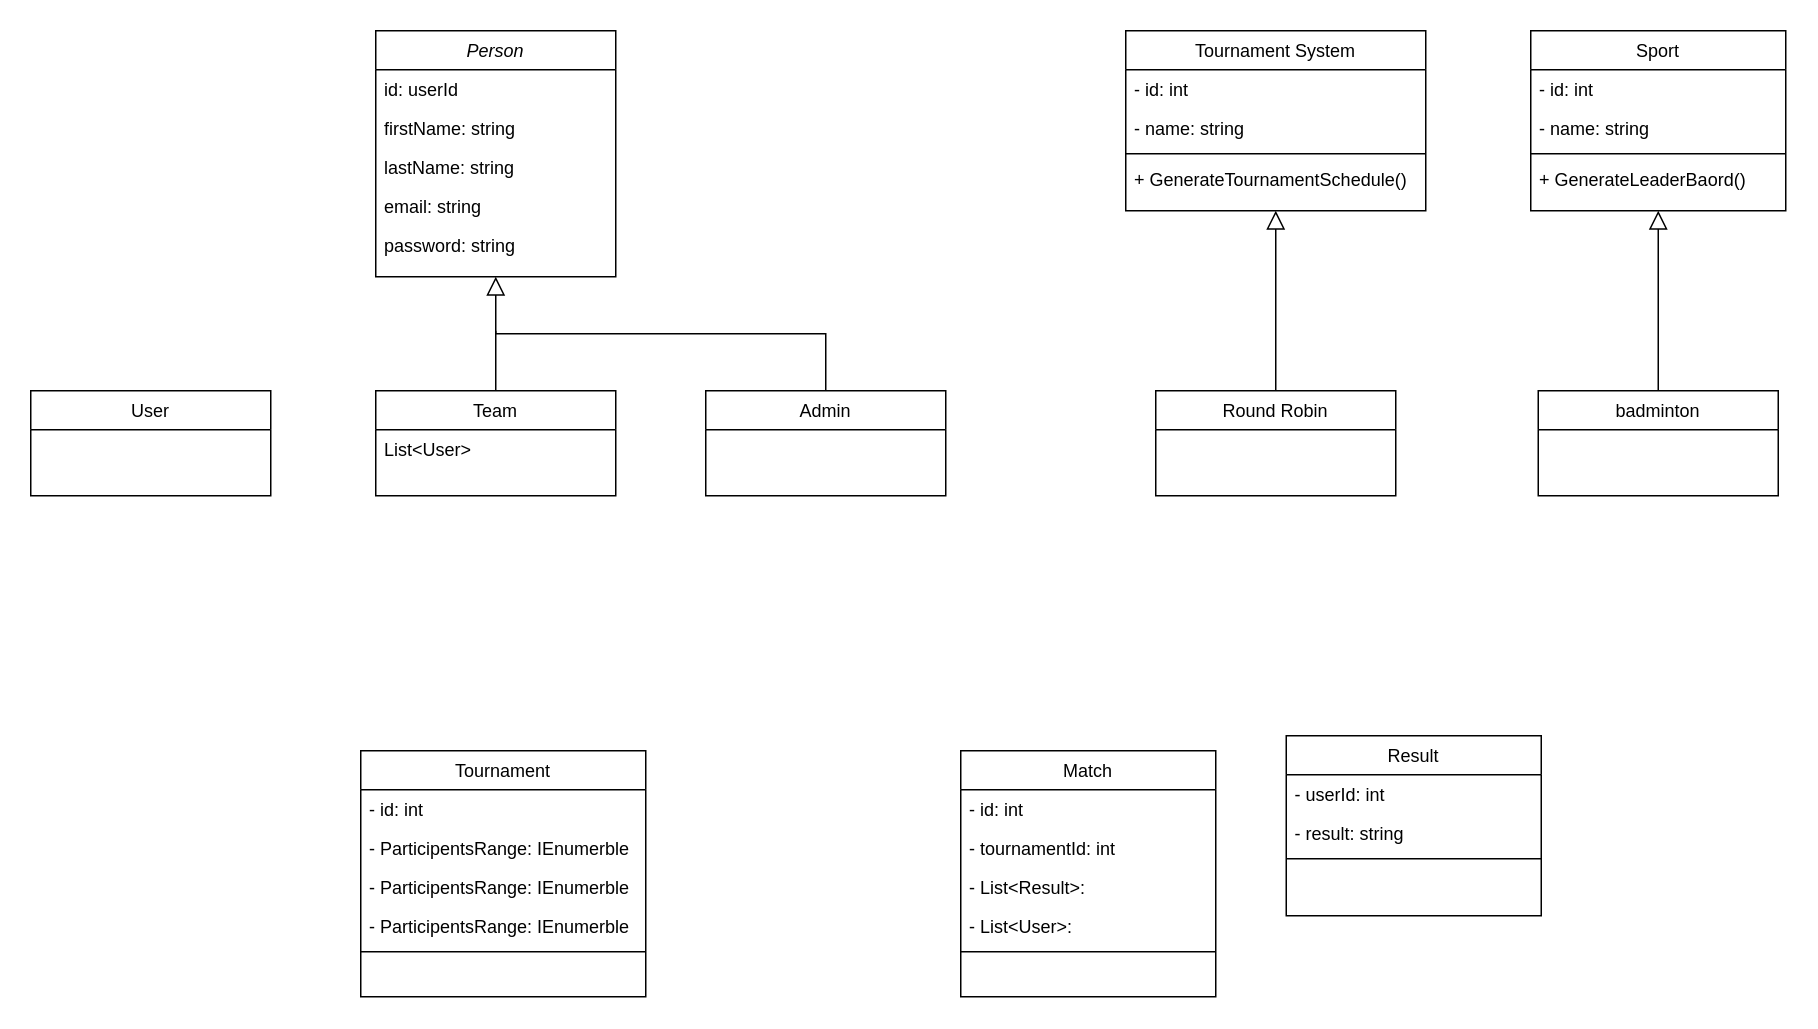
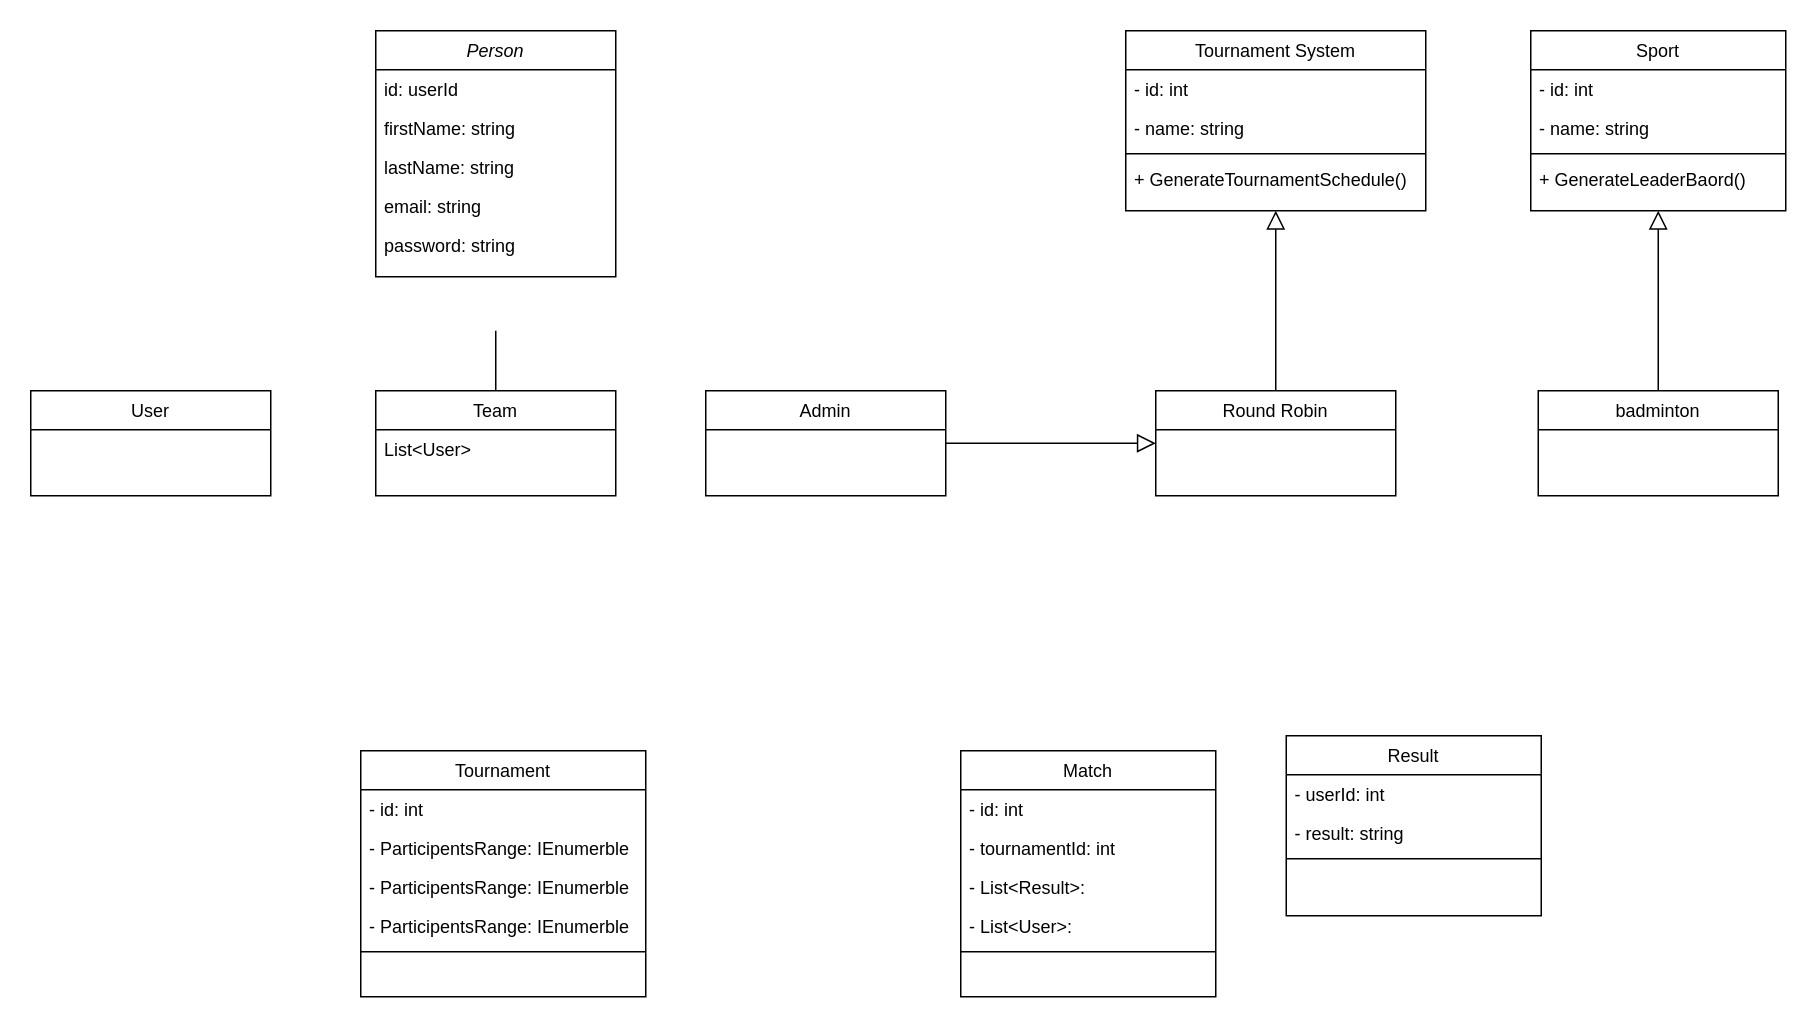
(671, 334) -> (1042, 443)
